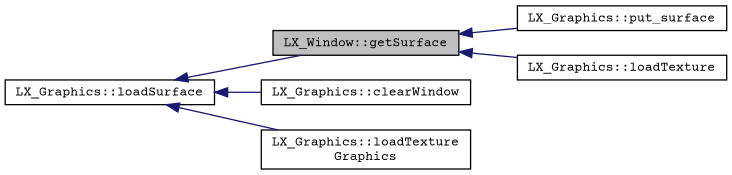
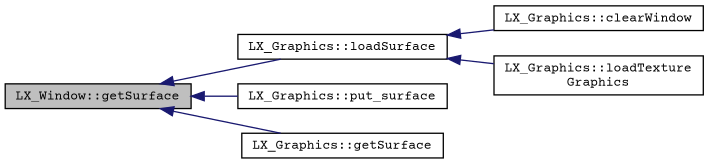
(244, 66) -> (227, 70)
(622, 68) -> (343, 146)
